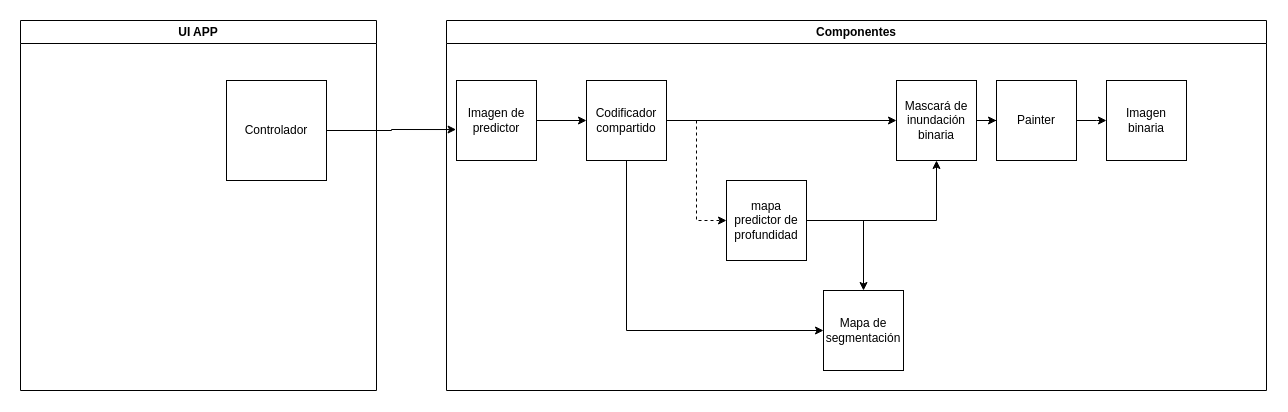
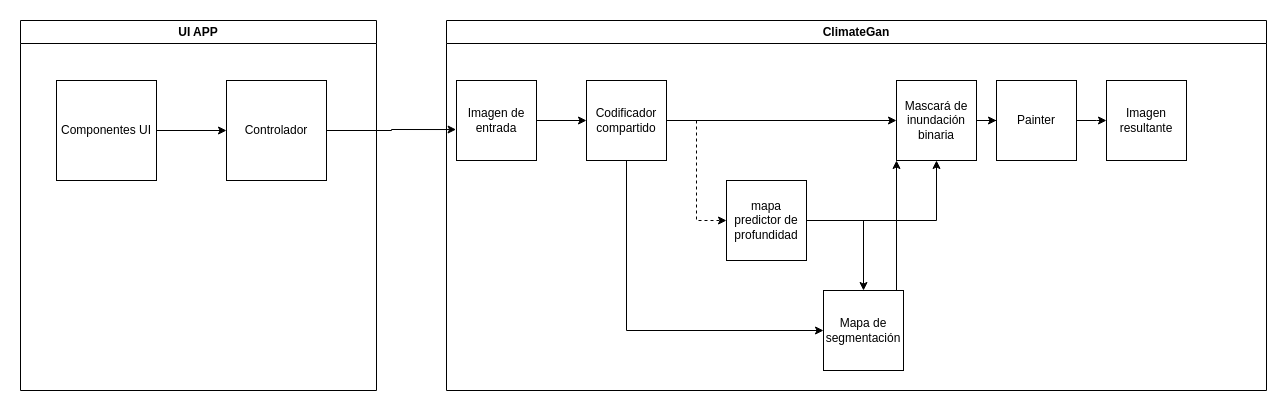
(857, 33) -> (857, 33)
(497, 121) -> (497, 121)
(1147, 121) -> (1147, 121)
none -> (107, 131)
none -> (188, 131)
none -> (897, 229)
